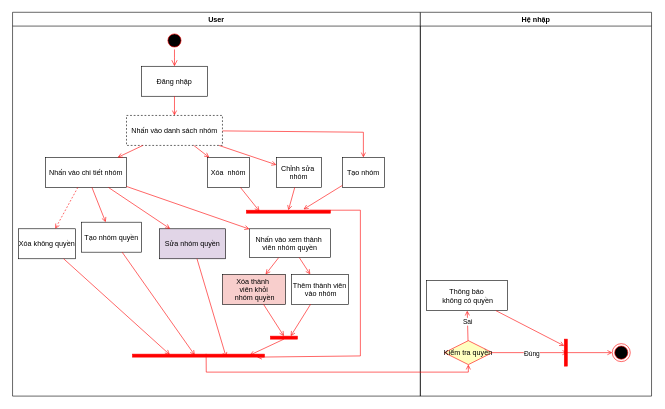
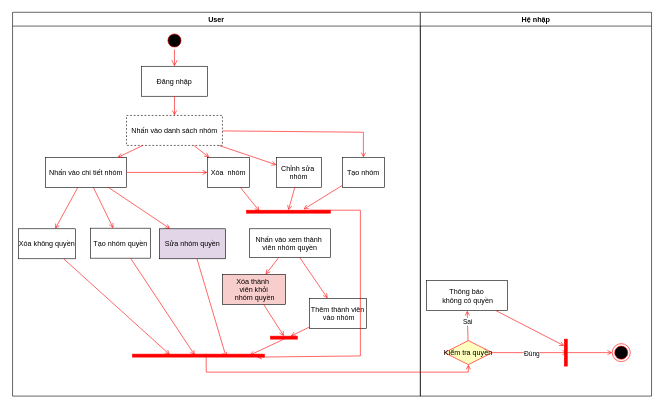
(67, 206) -> (67, 206)
(187, 208) -> (166, 173)
(111, 237) -> (120, 243)
(320, 290) -> (338, 314)
